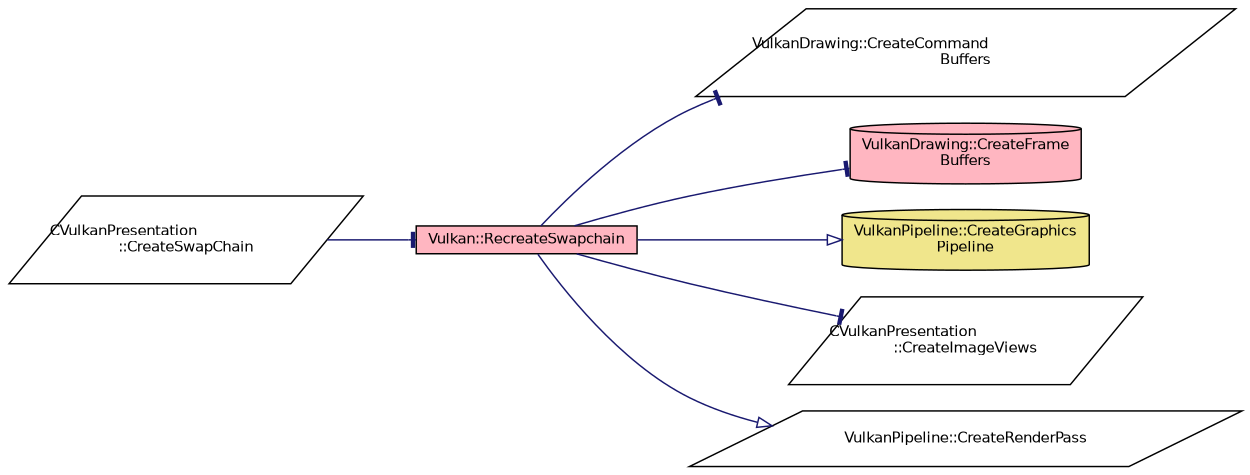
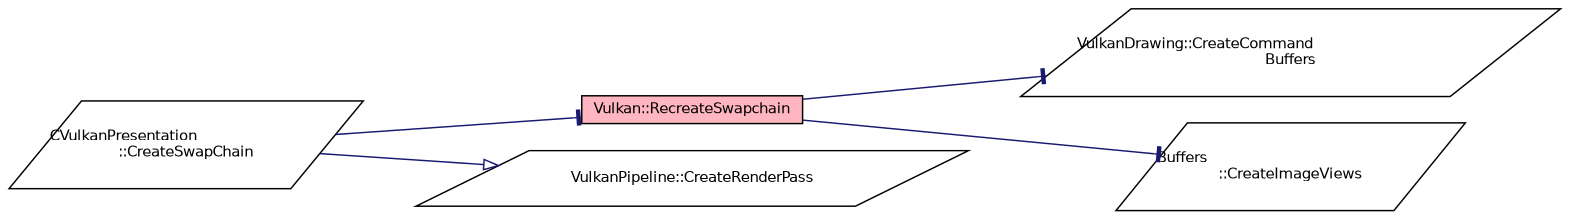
(966, 154) -> none
(966, 240) -> none
(966, 341) -> (1291, 167)
(632, 359) -> (402, 159)
